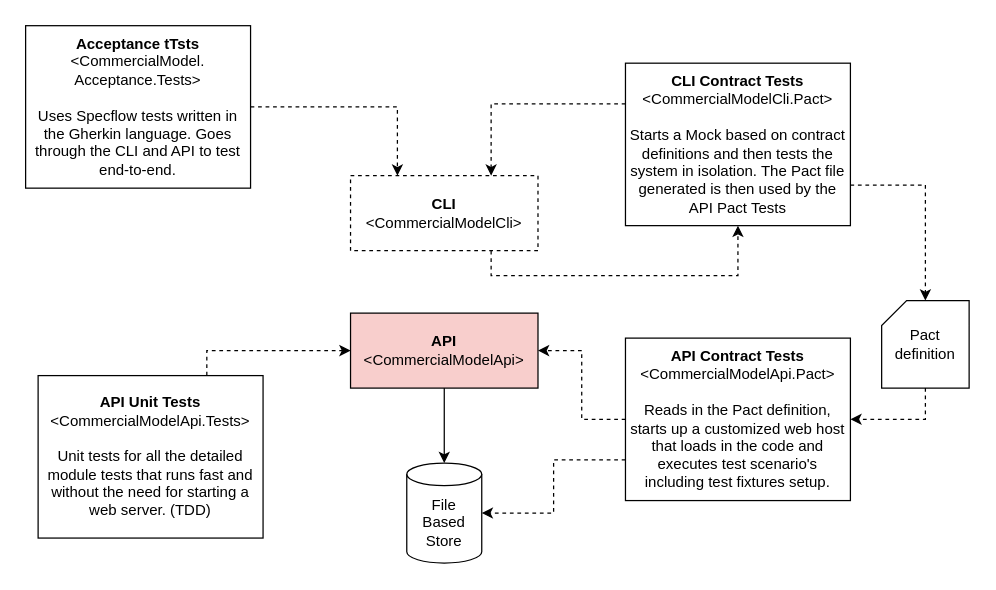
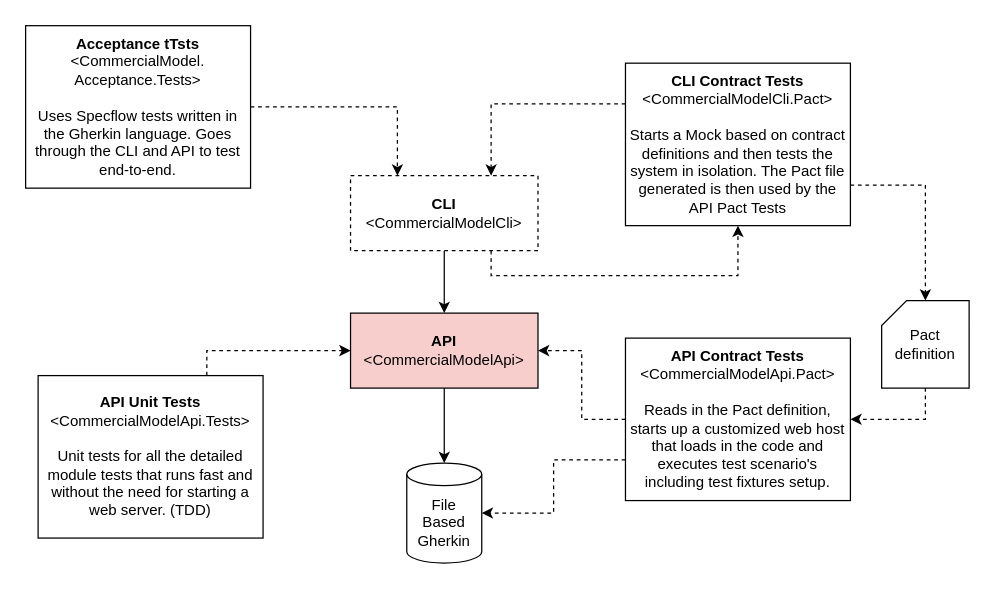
none -> (444, 278)
(444, 523) -> (444, 523)
